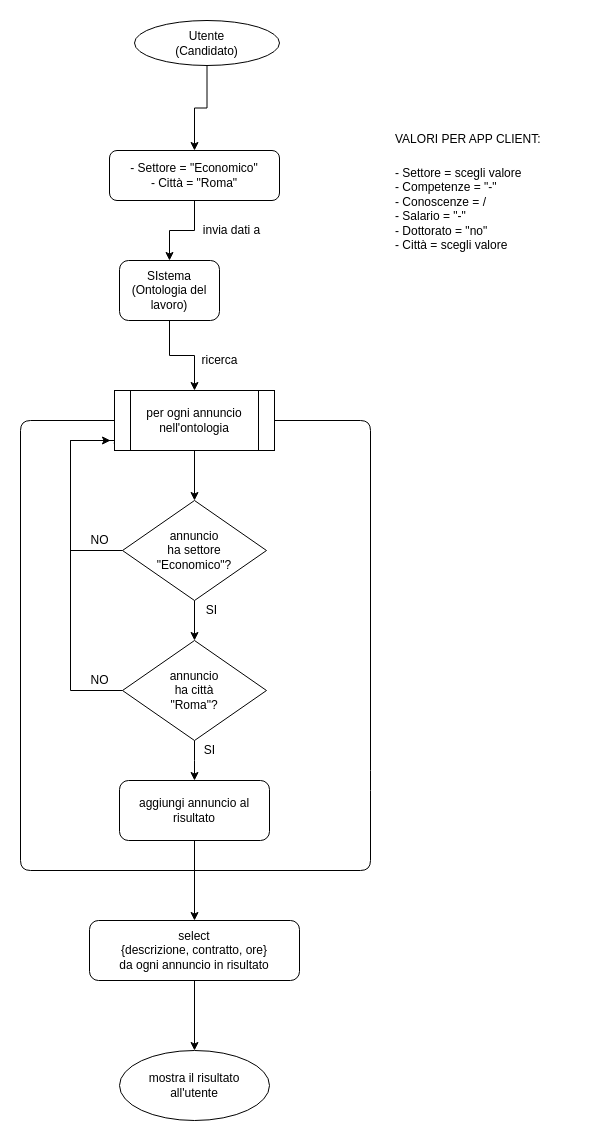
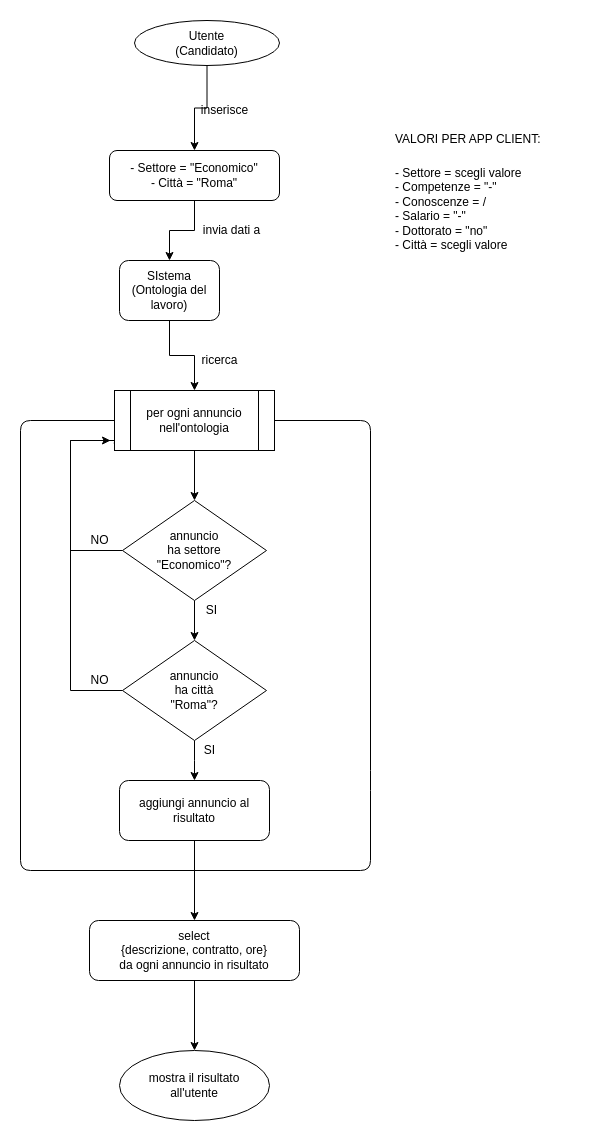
none -> (225, 111)
